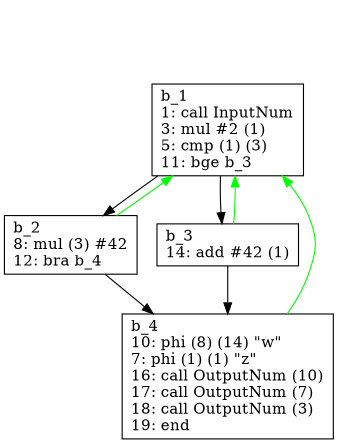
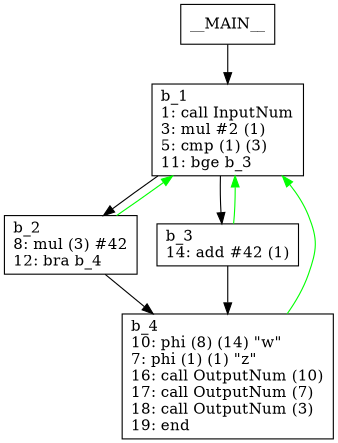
none -> (228, 24)
